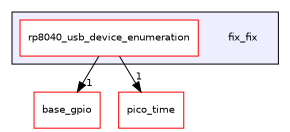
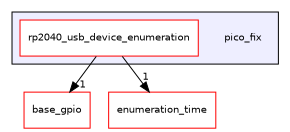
(109, 38) -> (109, 38)
(243, 38) -> (243, 38)
(151, 110) -> (162, 110)
